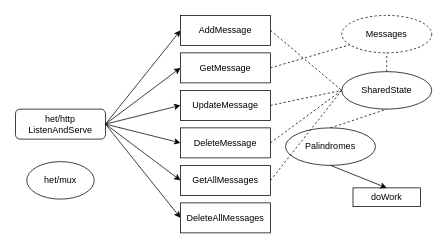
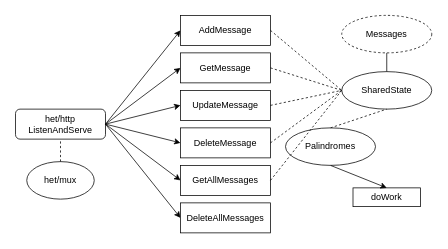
(310, 56) -> (303, 78)
(387, 61) -> (387, 61)
none -> (60, 150)
